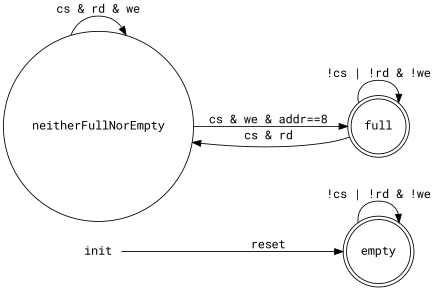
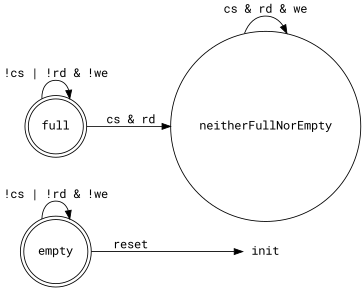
(266, 126) -> none
(228, 252) -> (163, 252)
